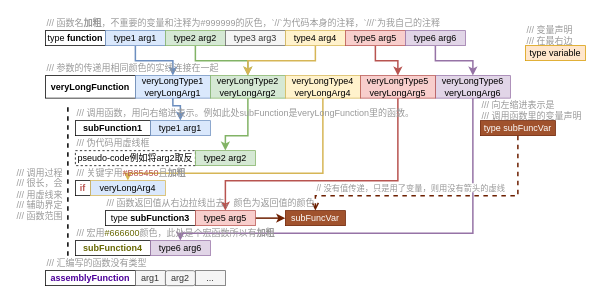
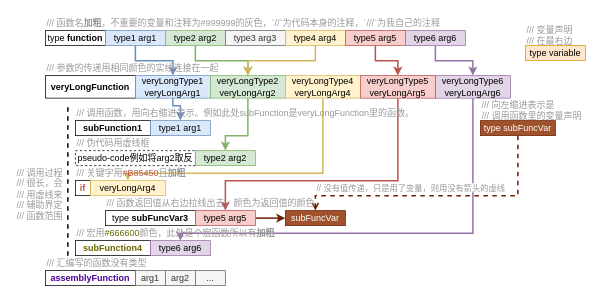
(128, 188) -> (128, 188)
(150, 218) -> (150, 218)
(180, 278) -> (180, 278)
